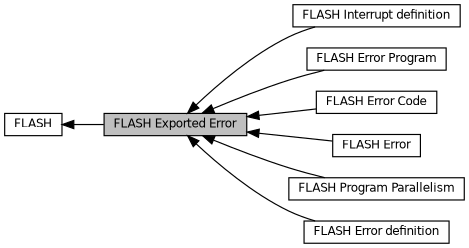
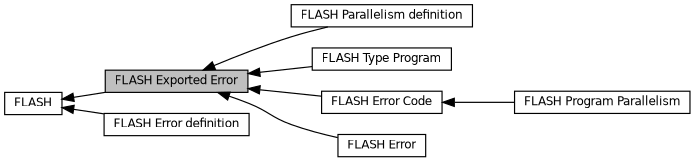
(377, 16) -> (382, 16)
(377, 59) -> (382, 59)
(268, 161) -> (484, 102)
(252, 189) -> (89, 112)
